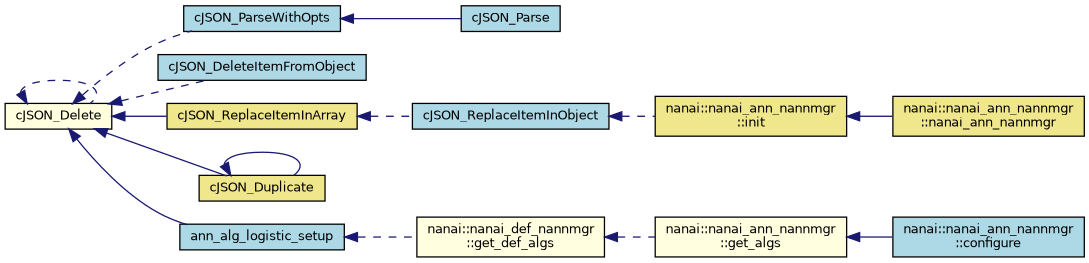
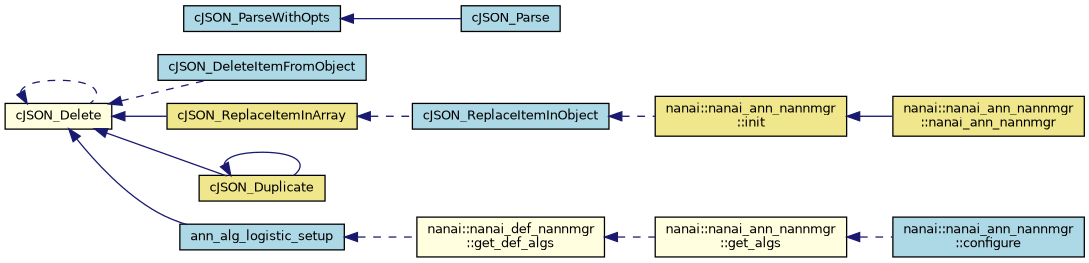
(134, 57) -> none
(876, 237) -> (876, 237)
